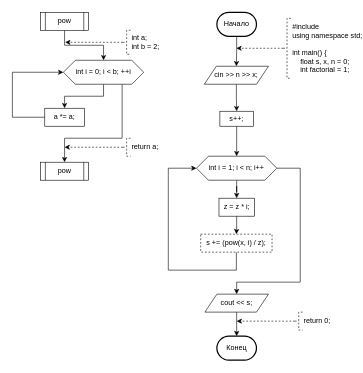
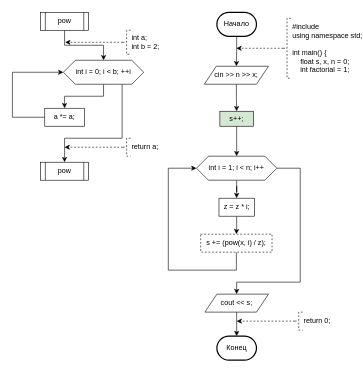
(237, 119) -> (237, 119)
